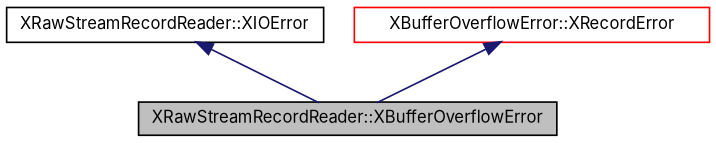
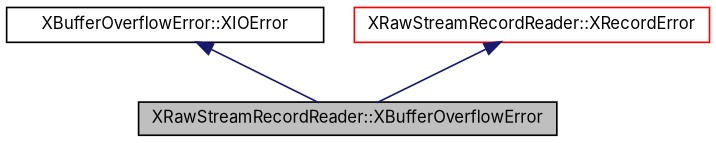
(165, 25) -> (165, 25)
(532, 25) -> (532, 25)
